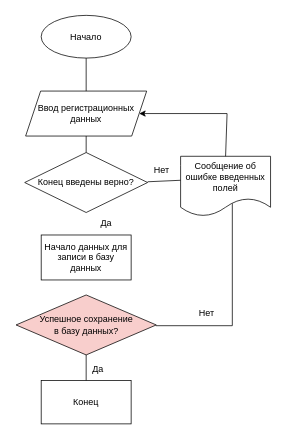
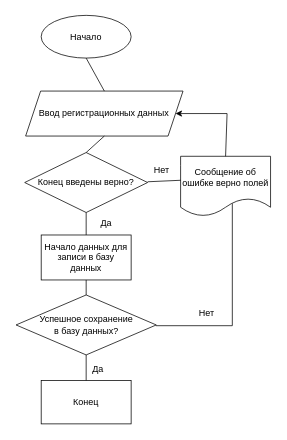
(86, 114) -> (104, 114)
(225, 177) -> (225, 177)
none -> (86, 224)
none -> (86, 287)
(86, 325) -> (86, 325)
